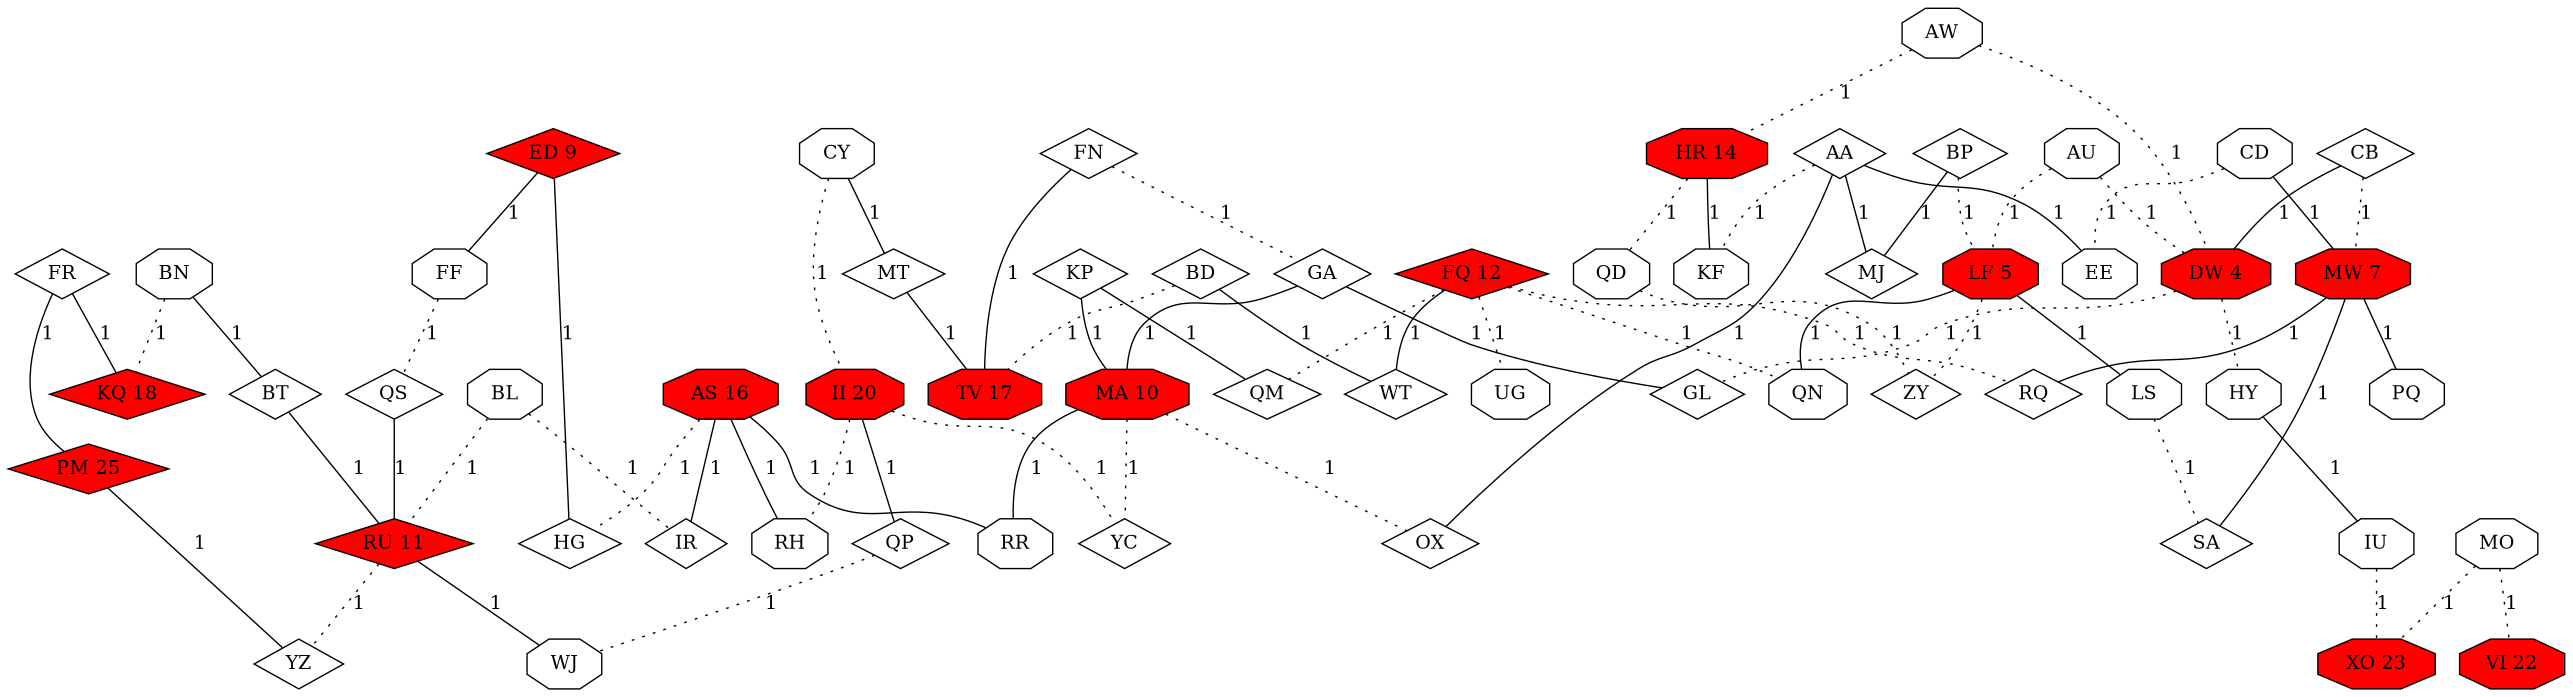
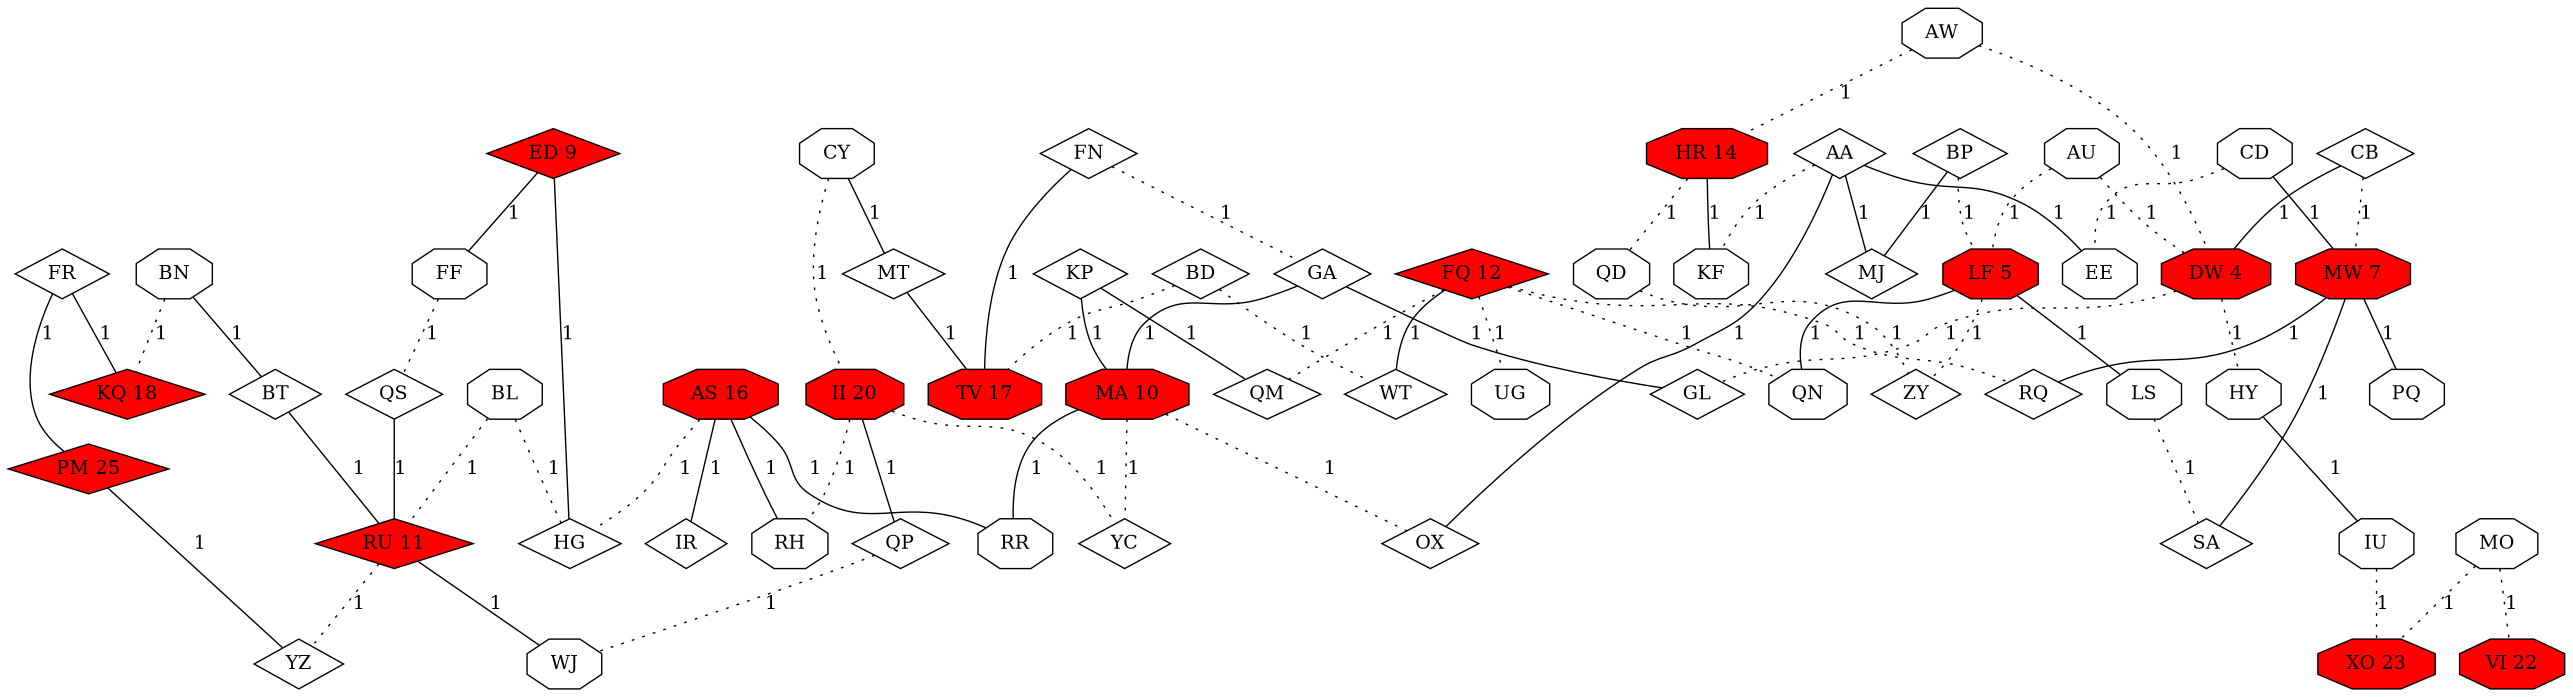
(1293, 340) -> (1293, 340)
(599, 471) -> (538, 471)
